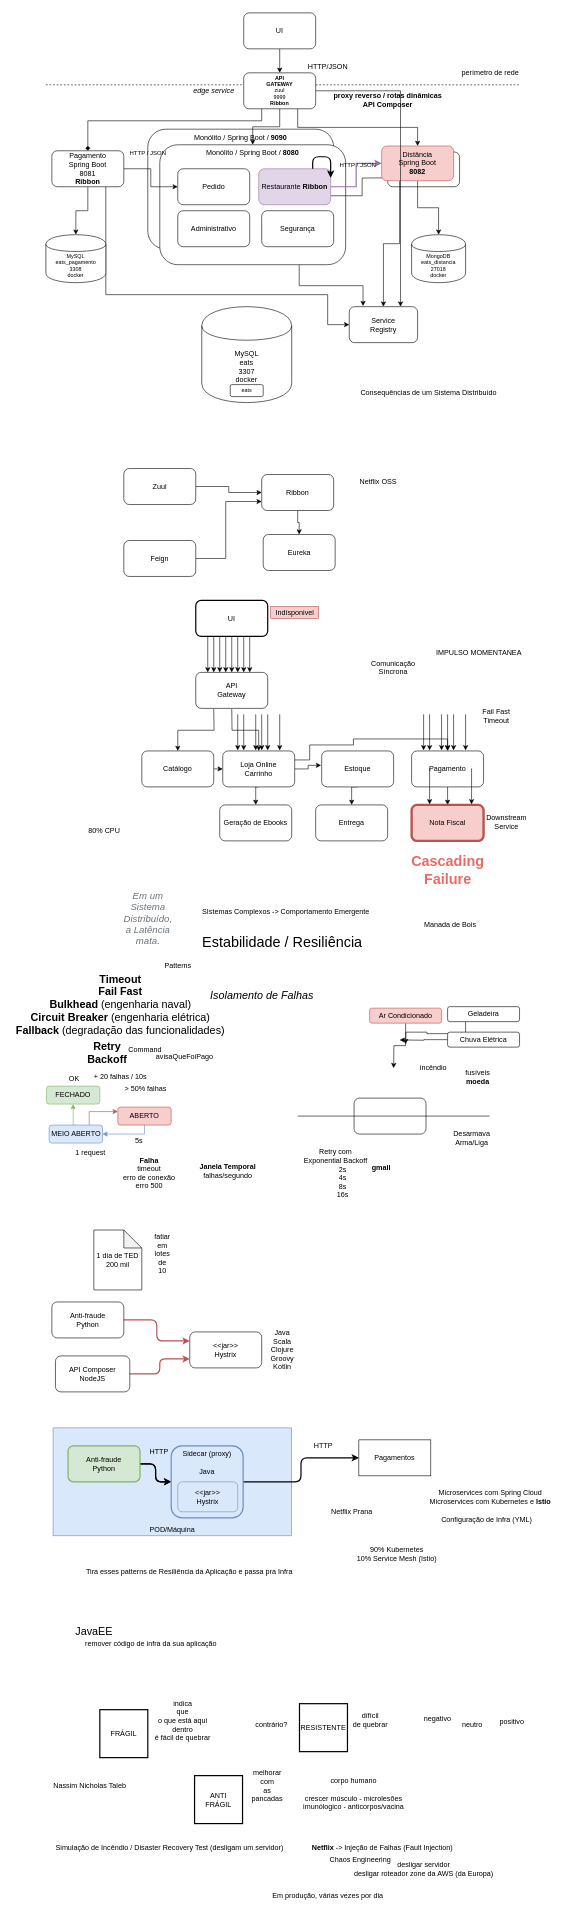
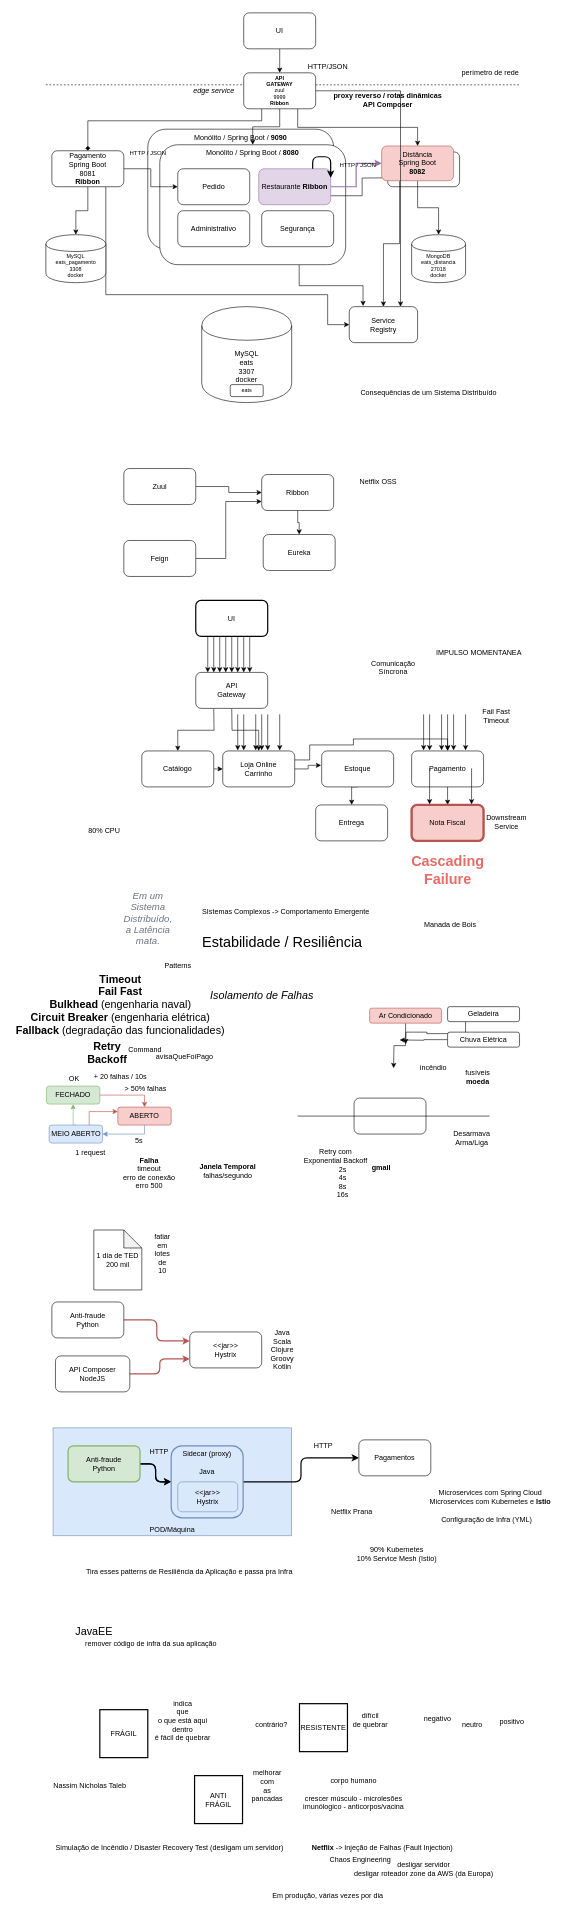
(295, 612) -> none
(256, 799) -> none
(256, 823) -> none
none -> (145, 1097)
(395, 1458) -> (395, 1458)
